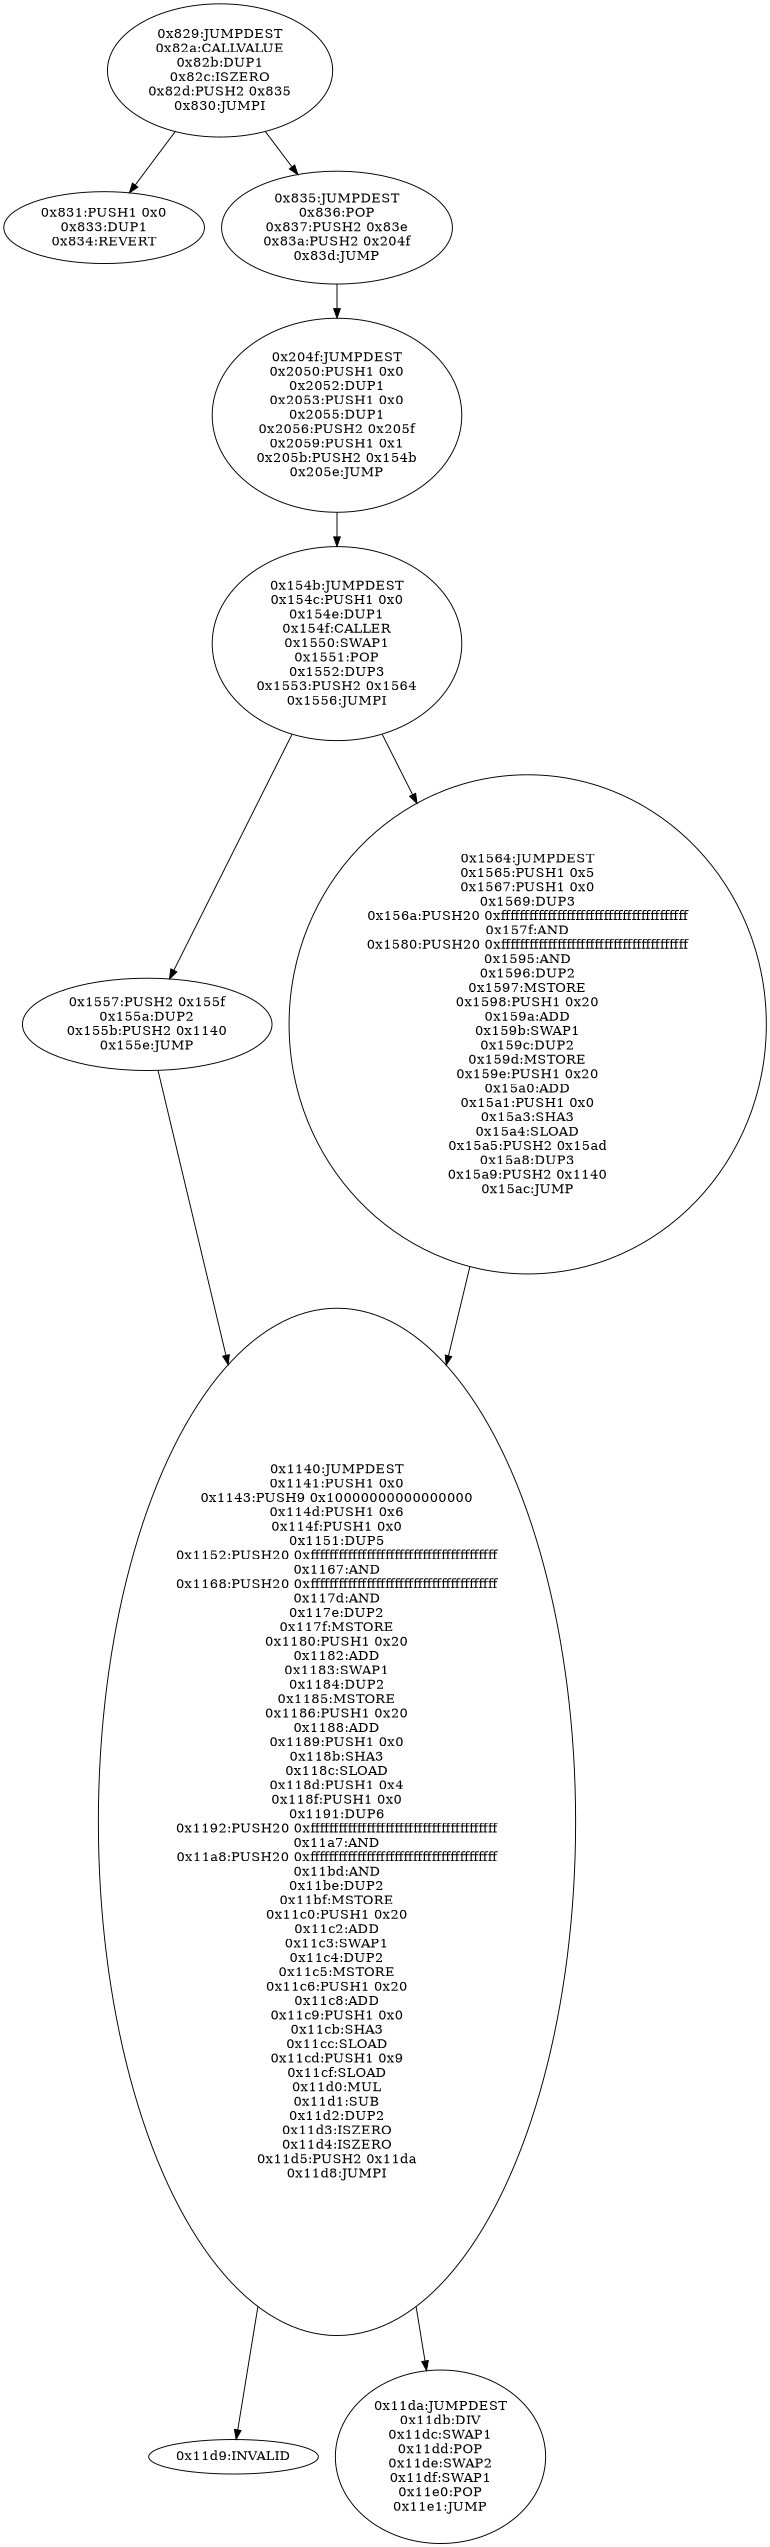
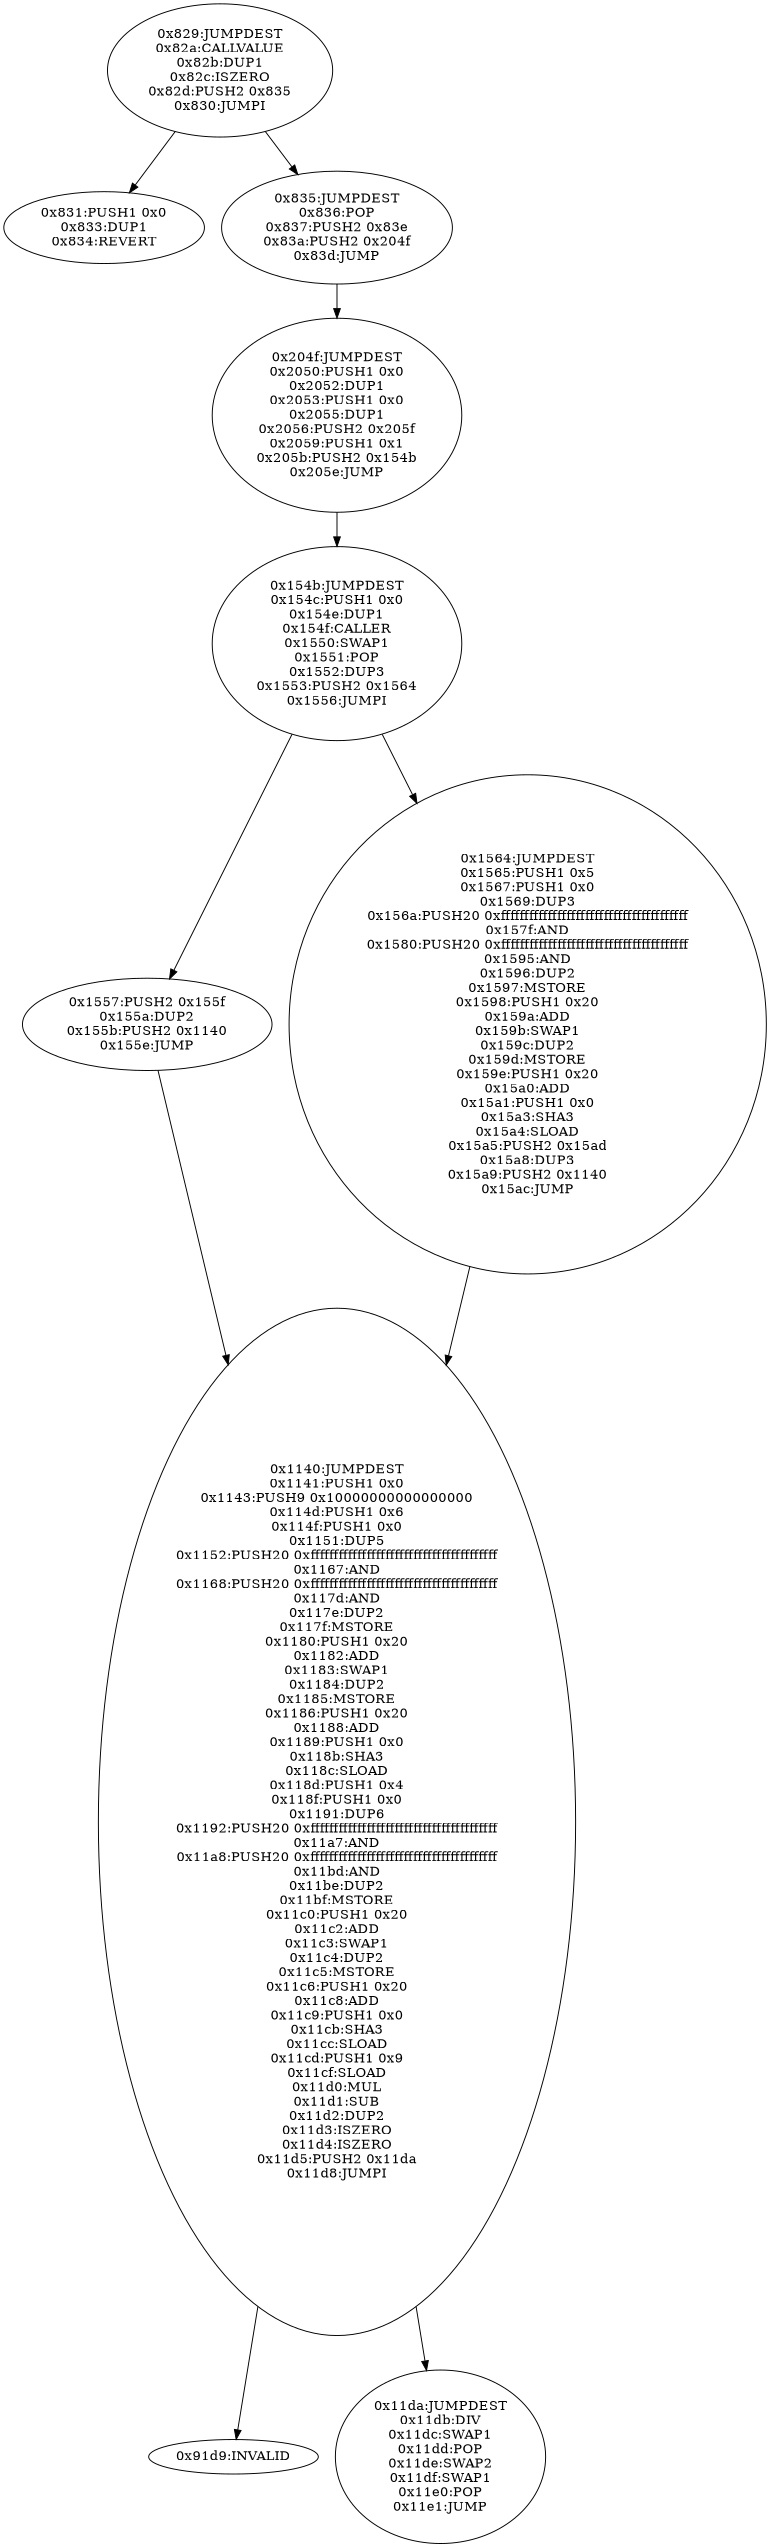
(233, 2457) -> (233, 2457)
